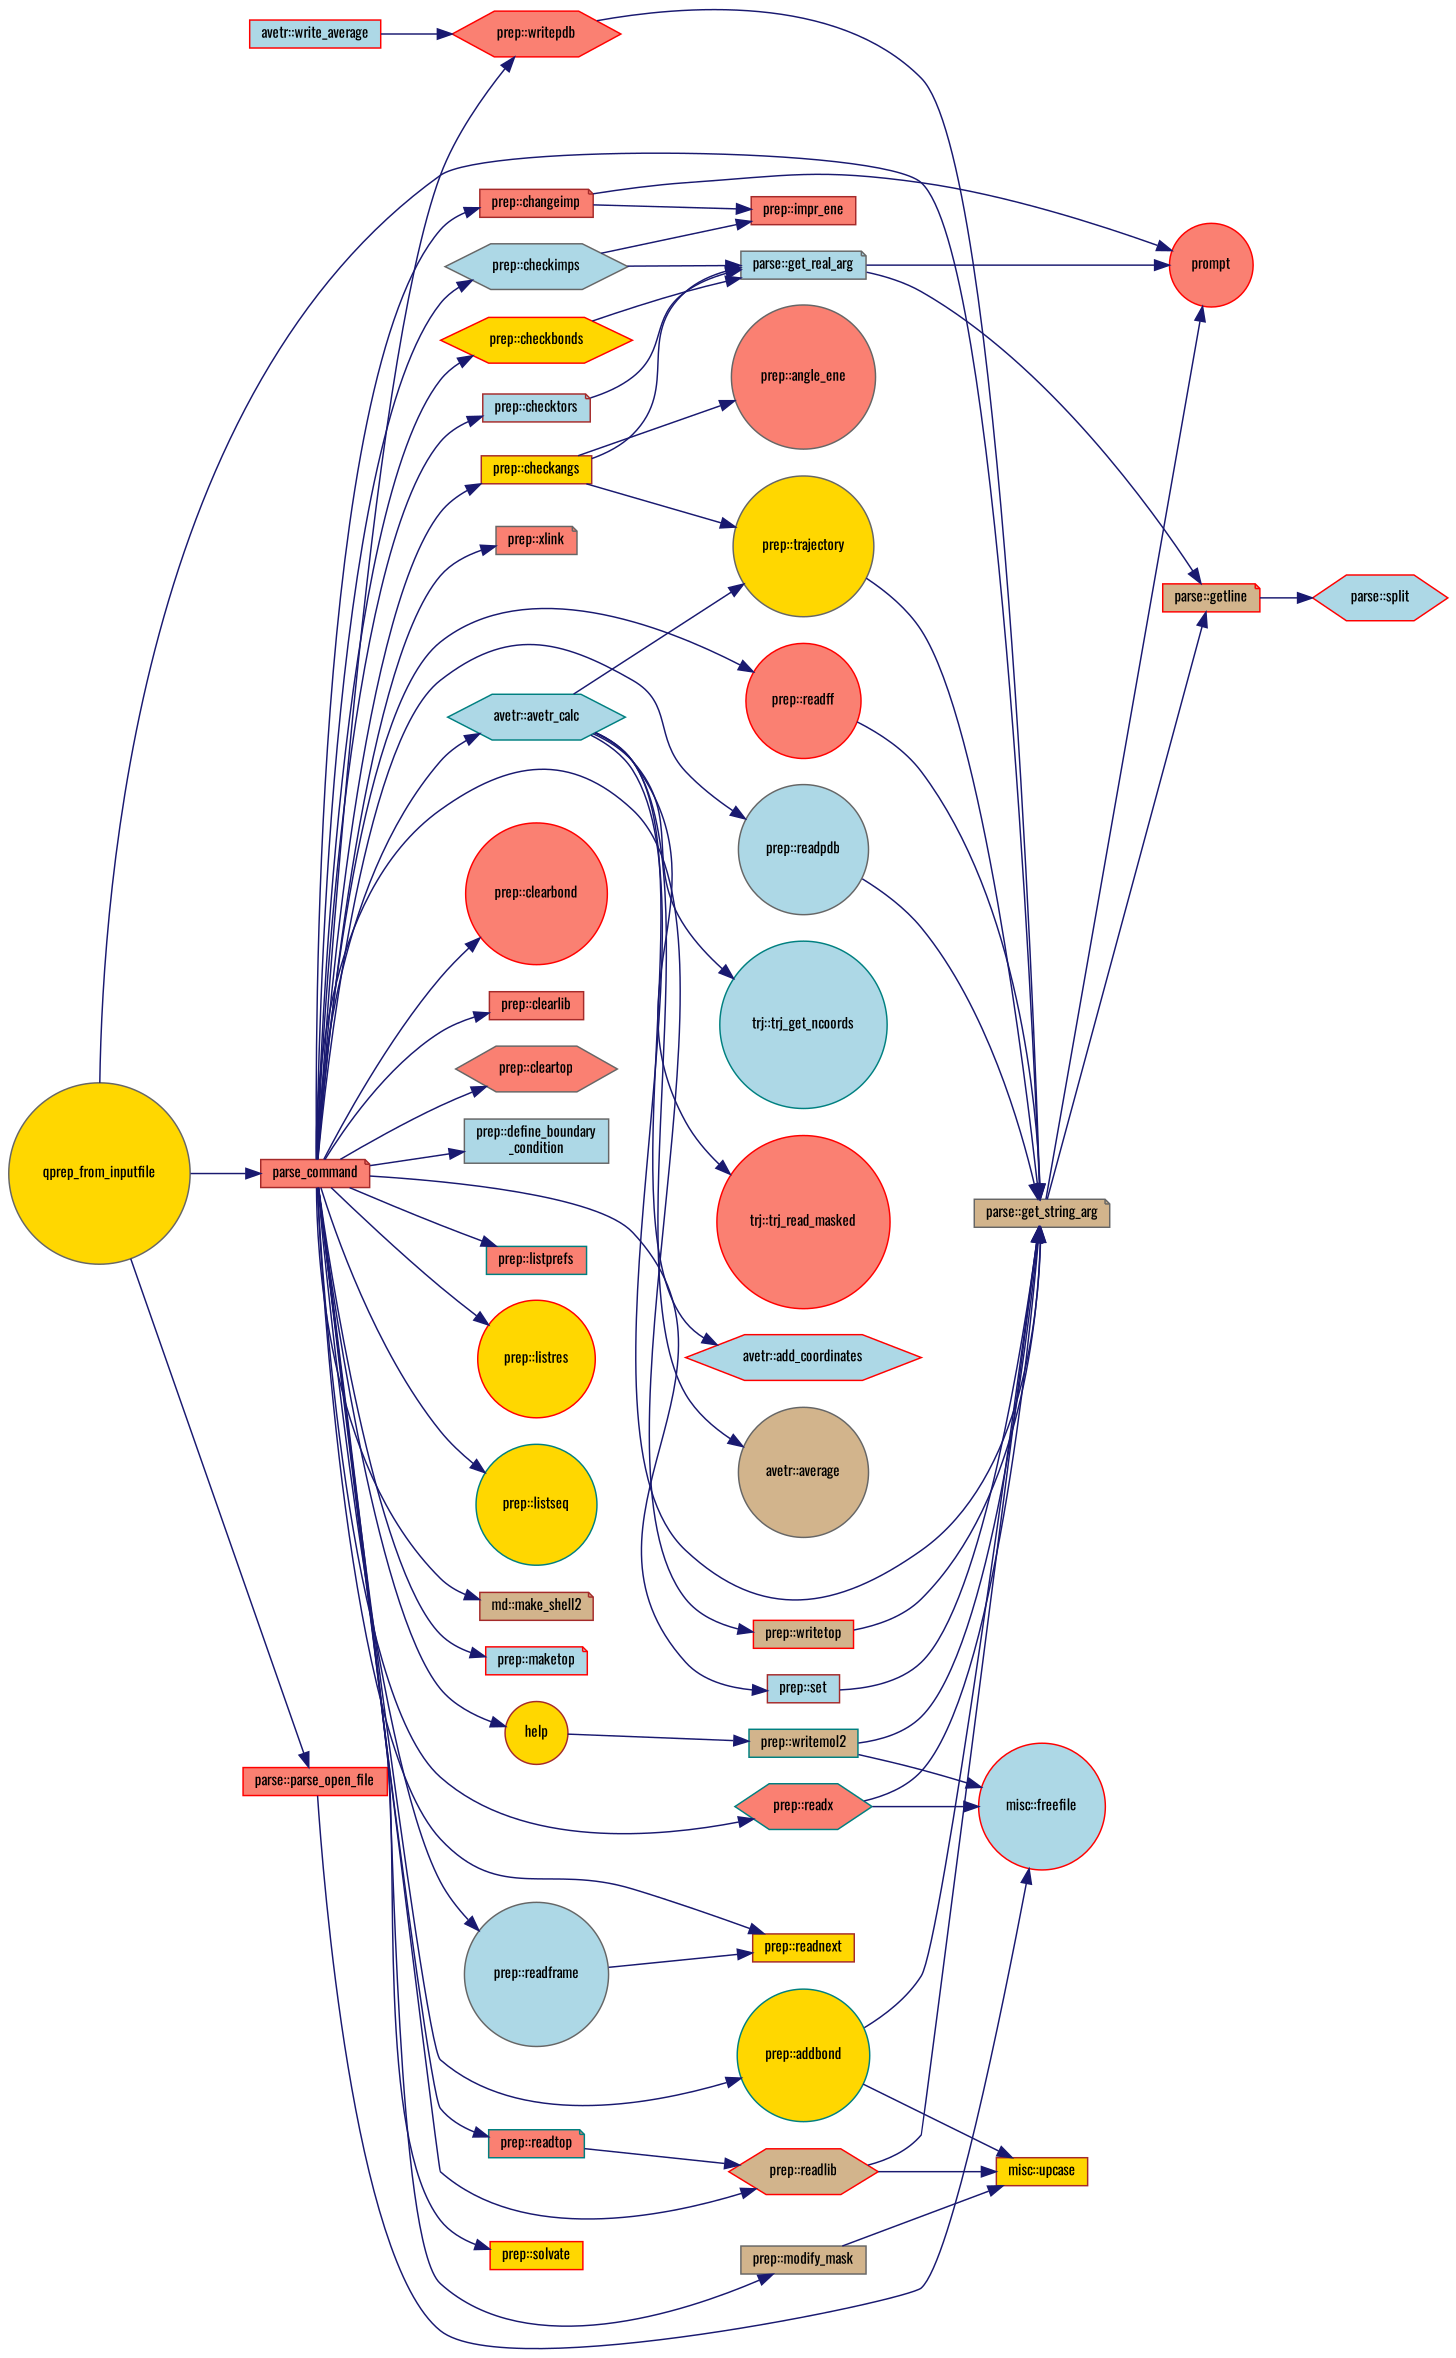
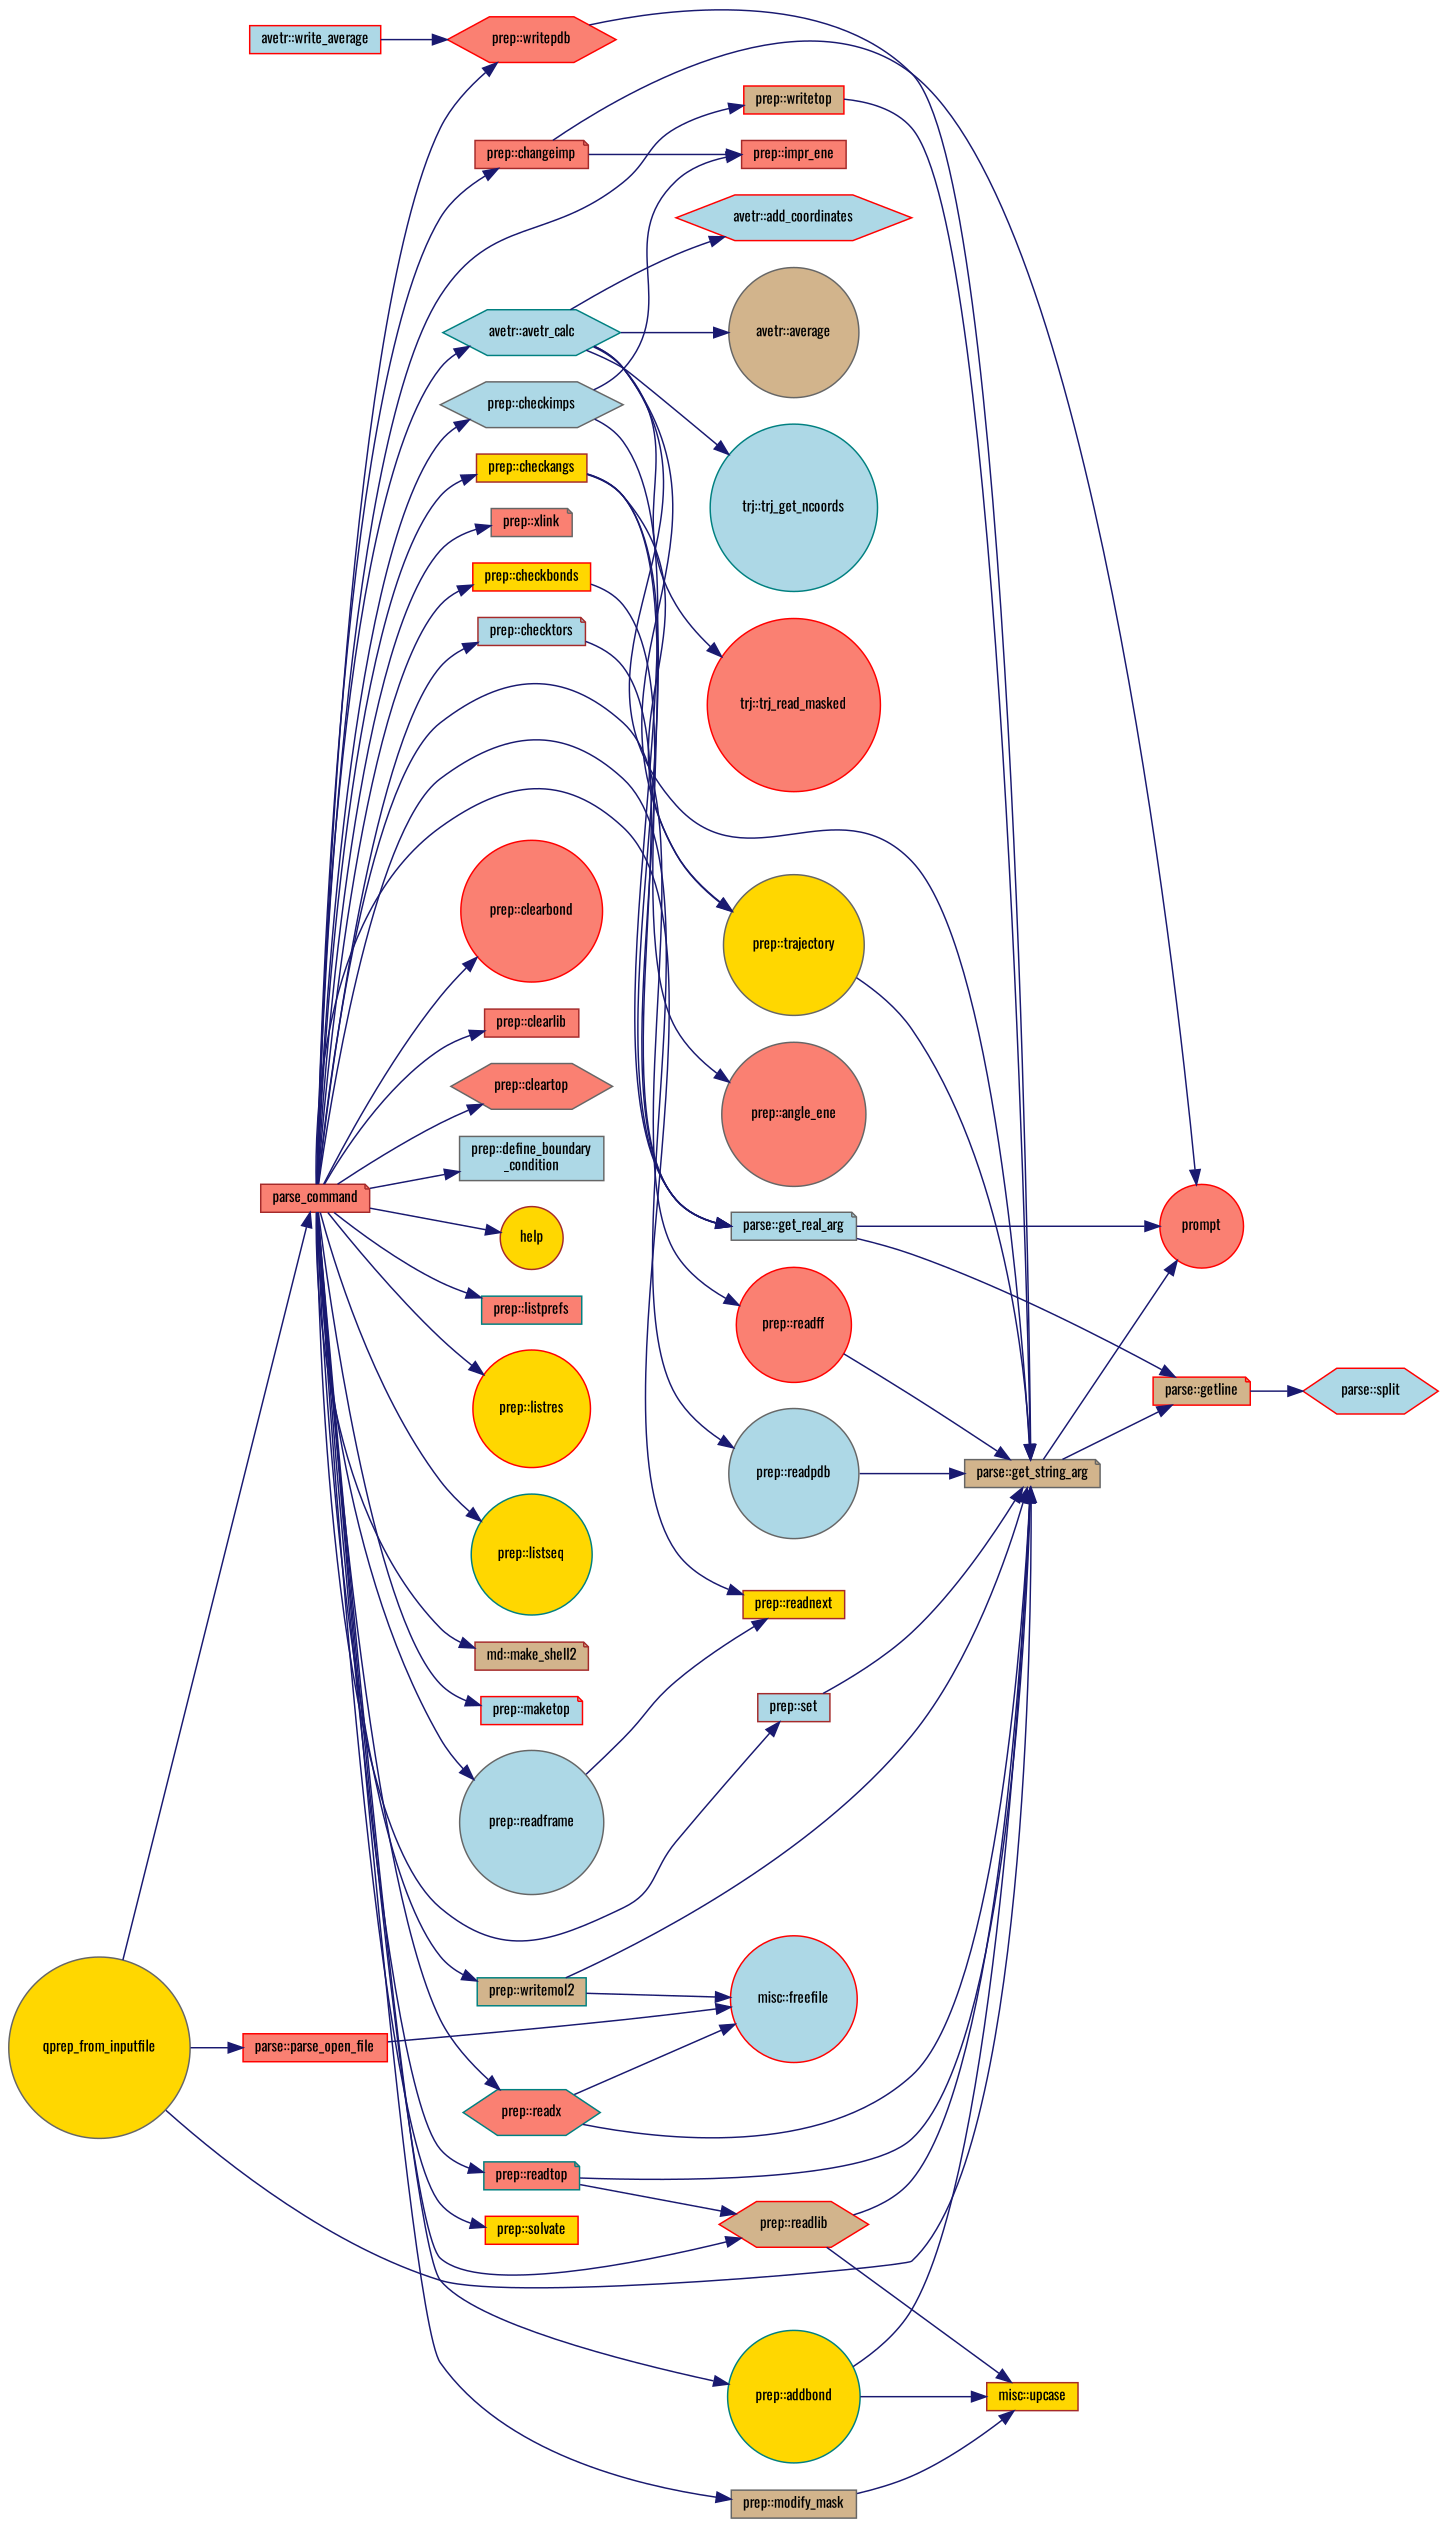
(537, 340) -> (532, 577)
(651, 1737) -> (348, 1606)
none -> (931, 2110)
